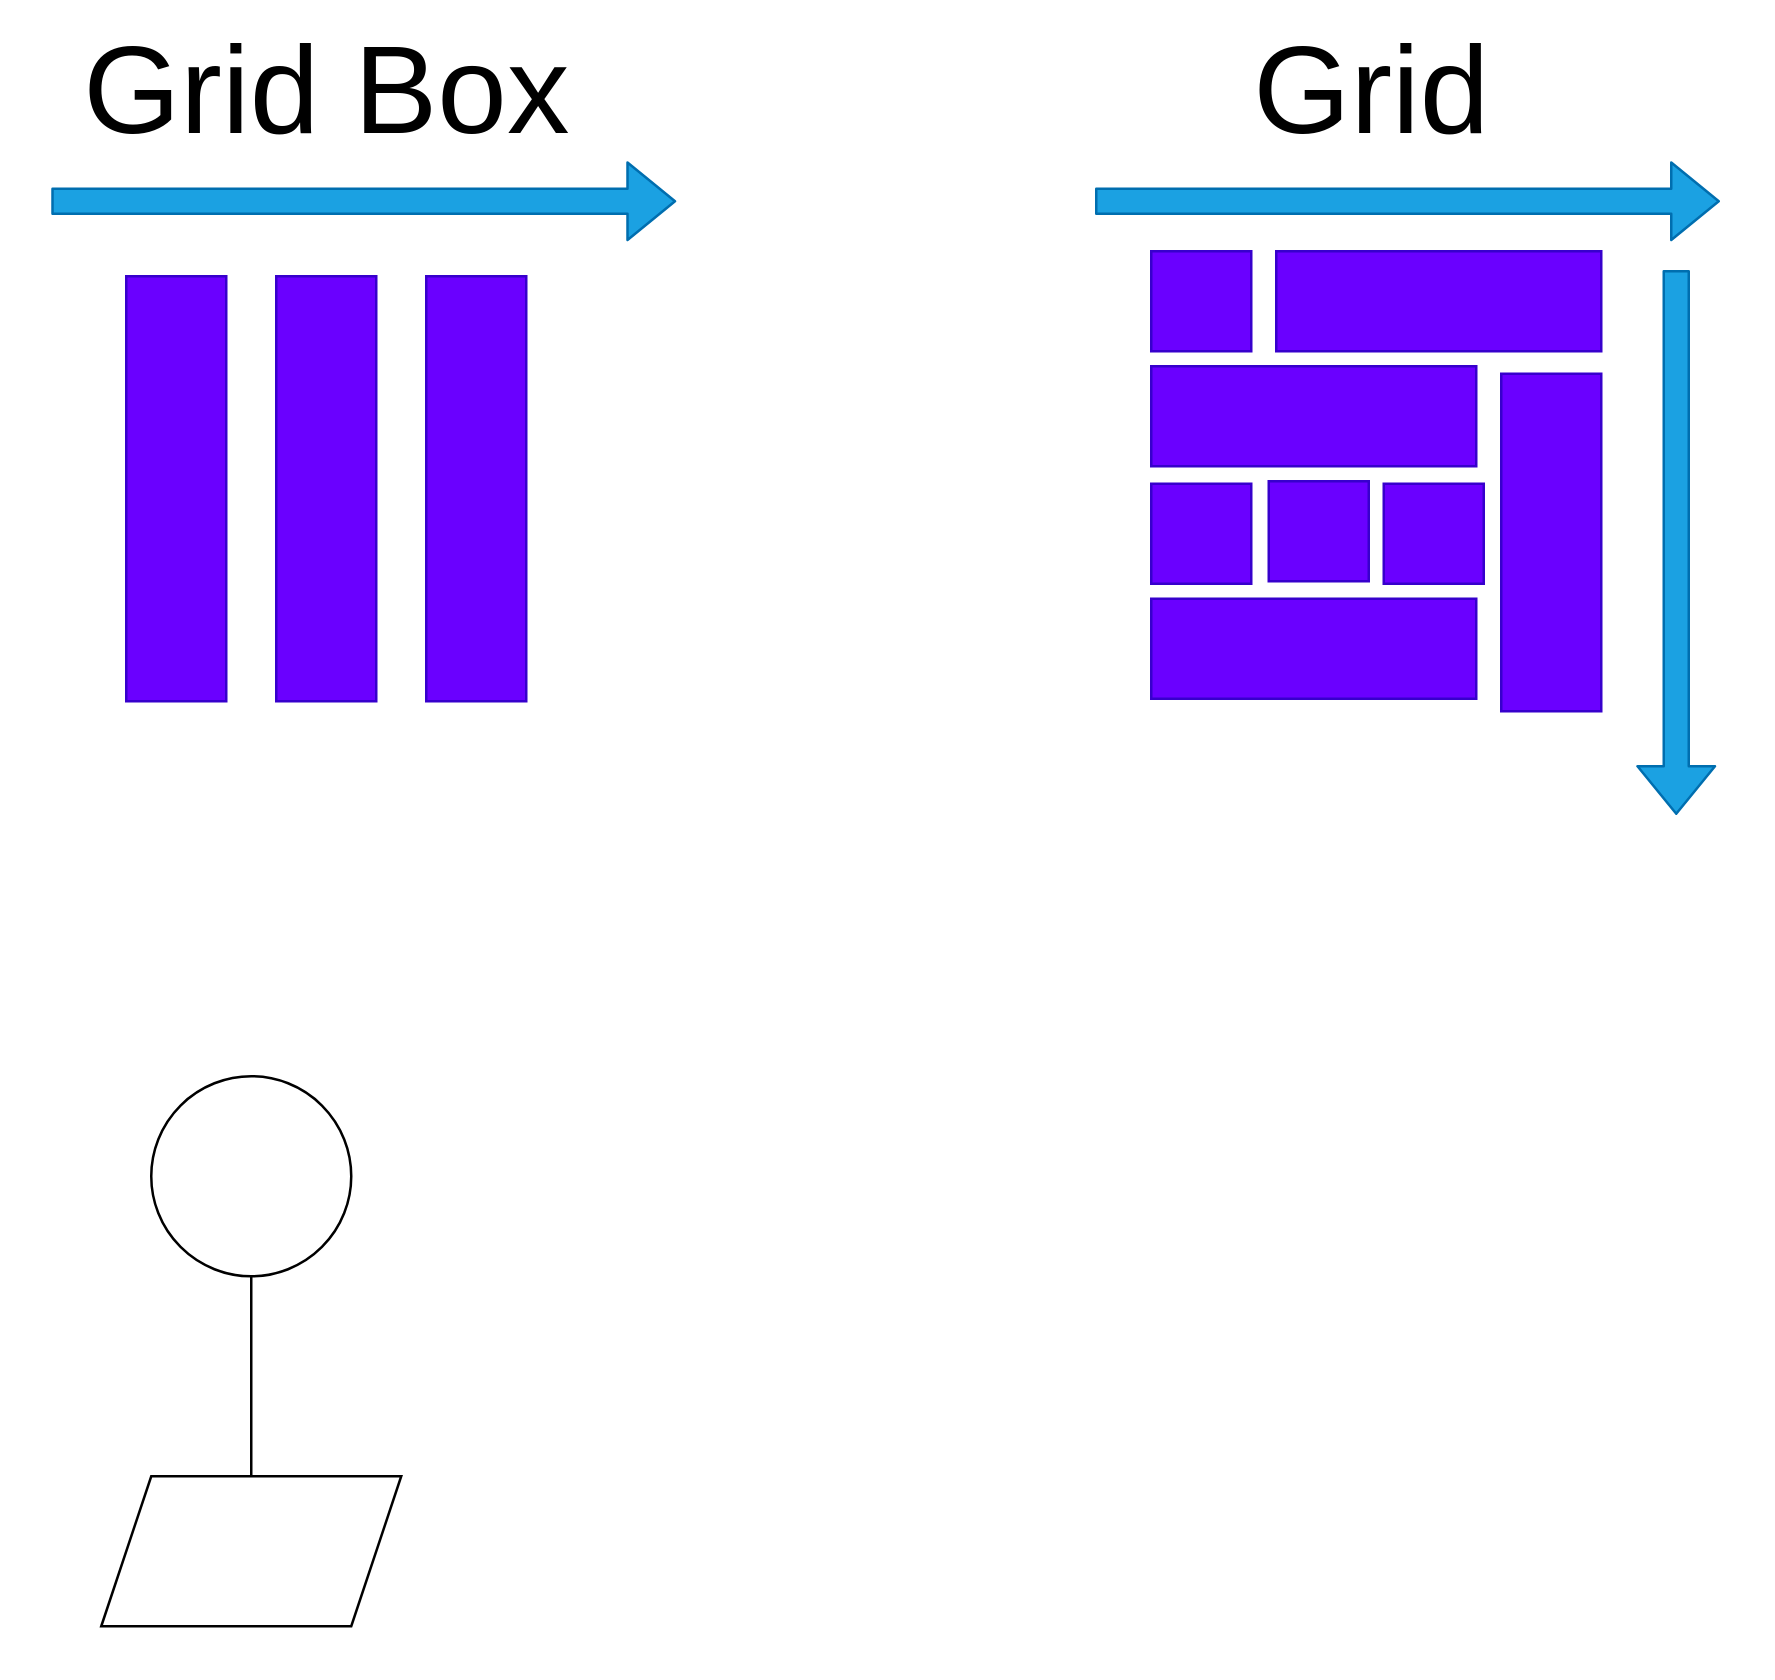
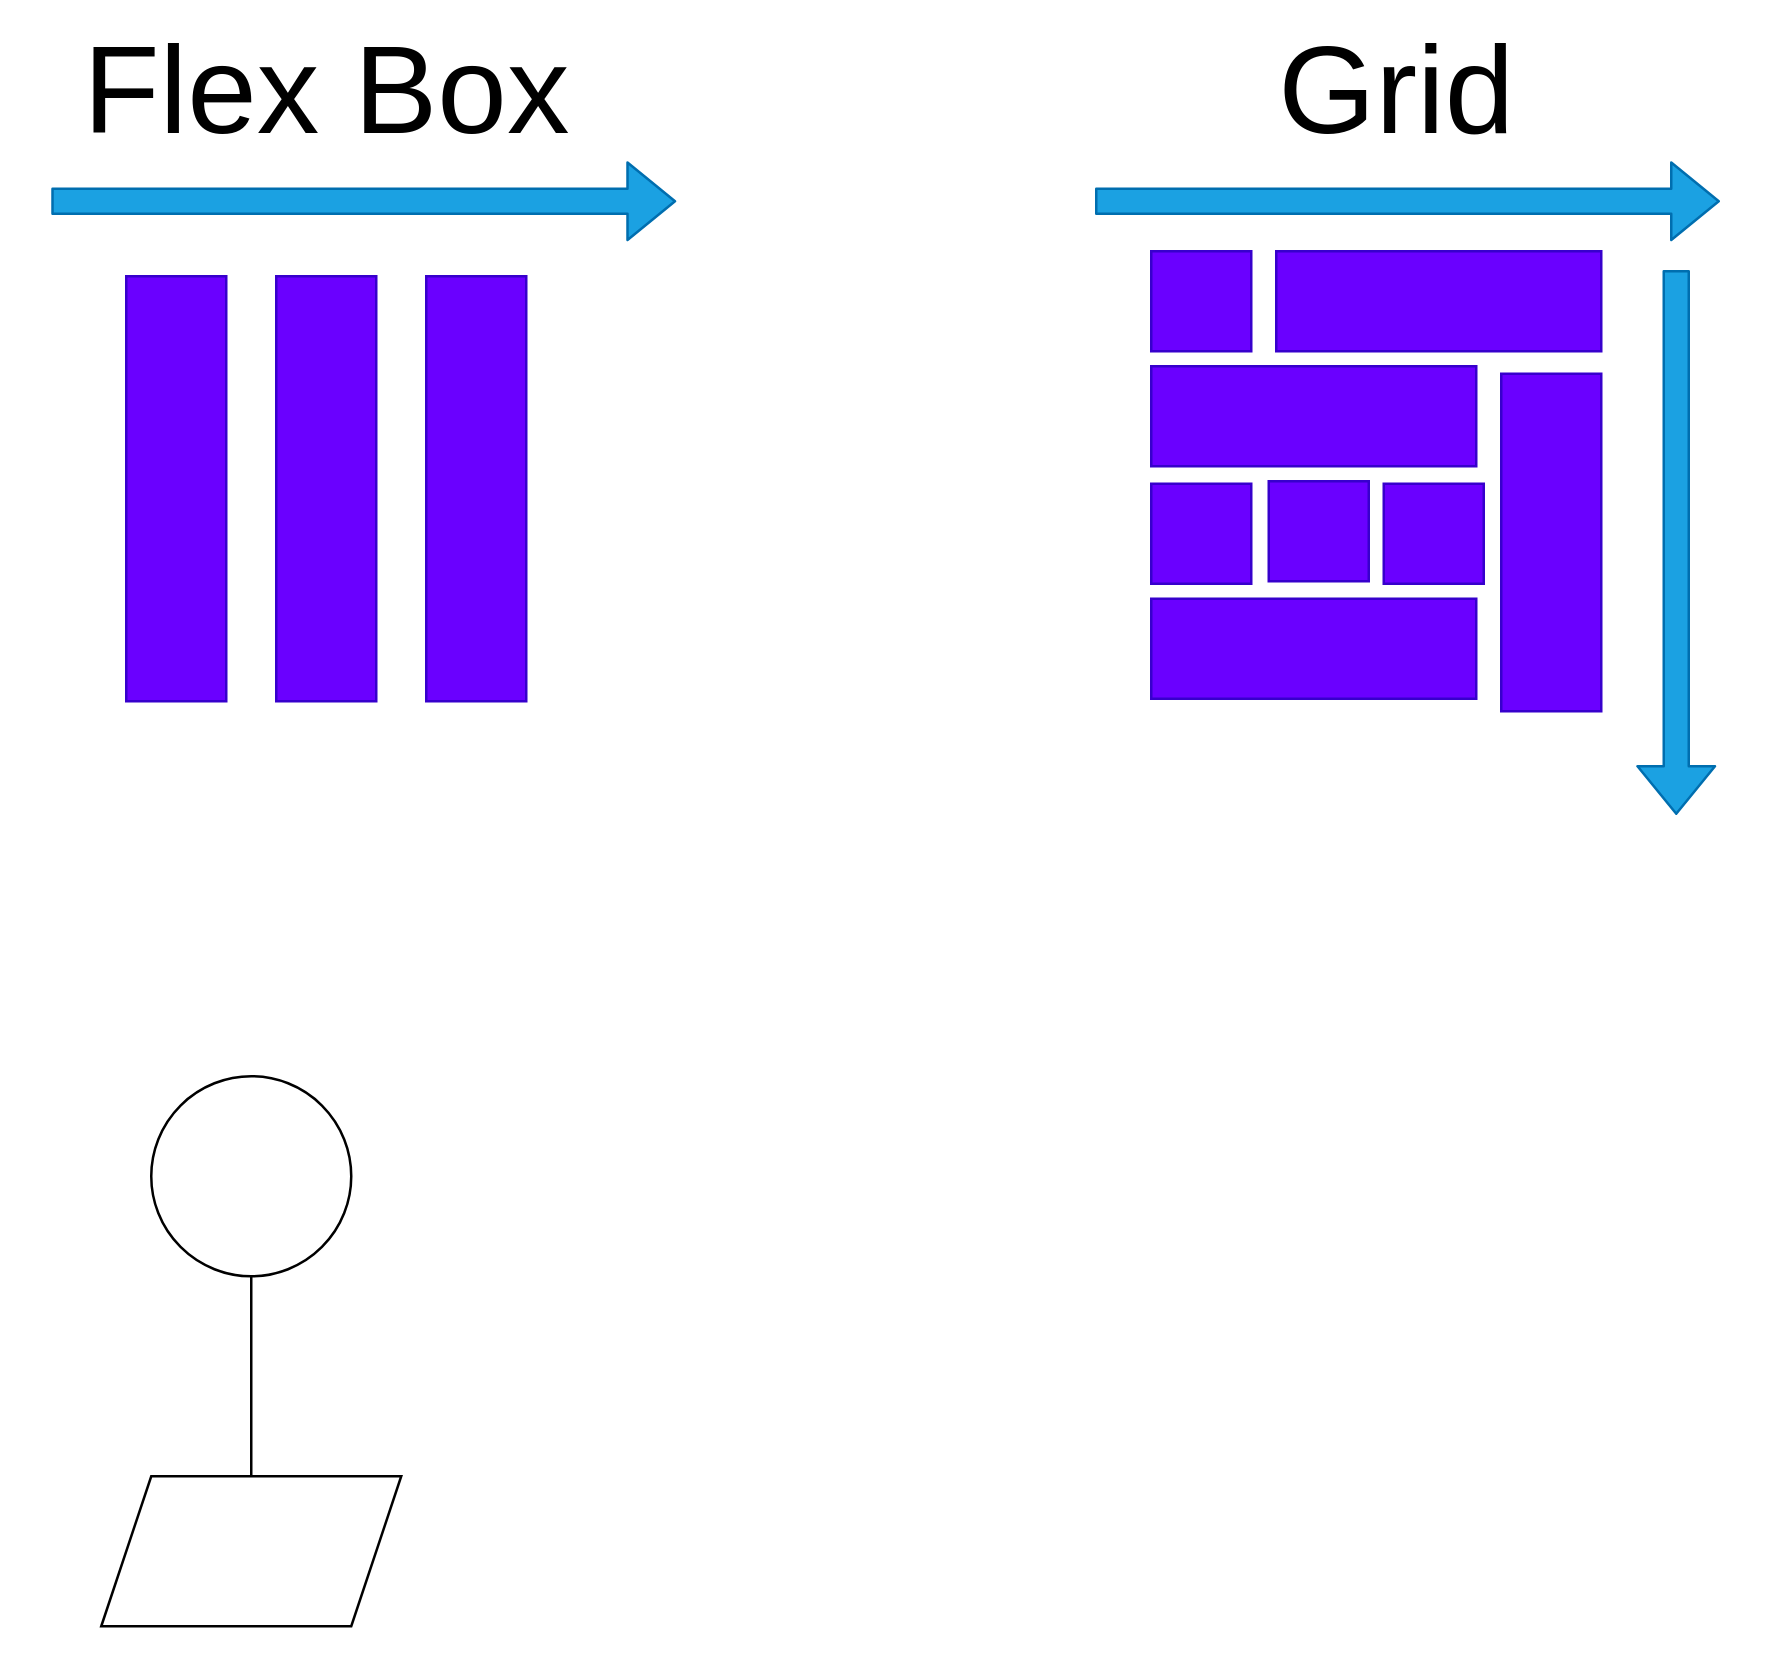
(328, 89) -> (328, 89)
(1370, 89) -> (1395, 89)
